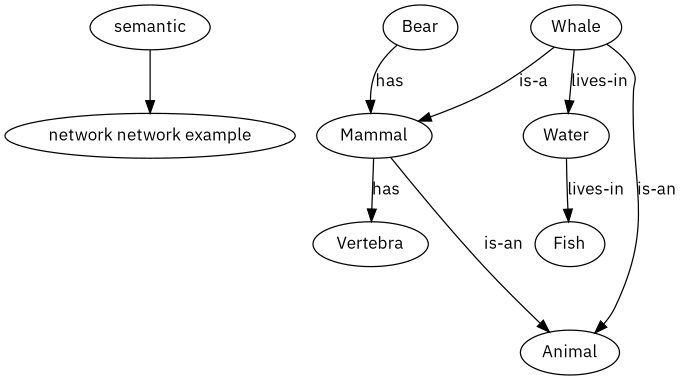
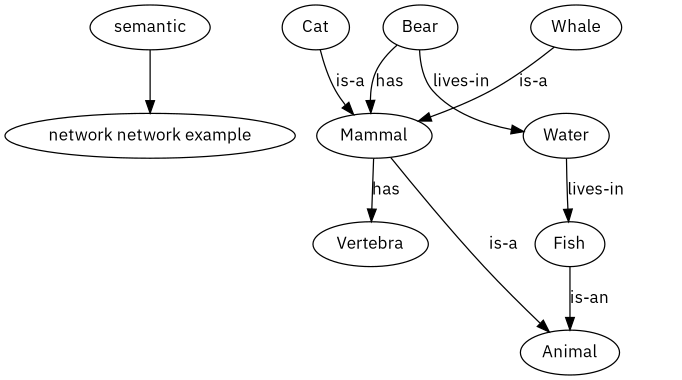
none -> (316, 27)
(572, 75) -> (445, 102)
(637, 182) -> (570, 292)
(504, 244) -> (504, 244)
